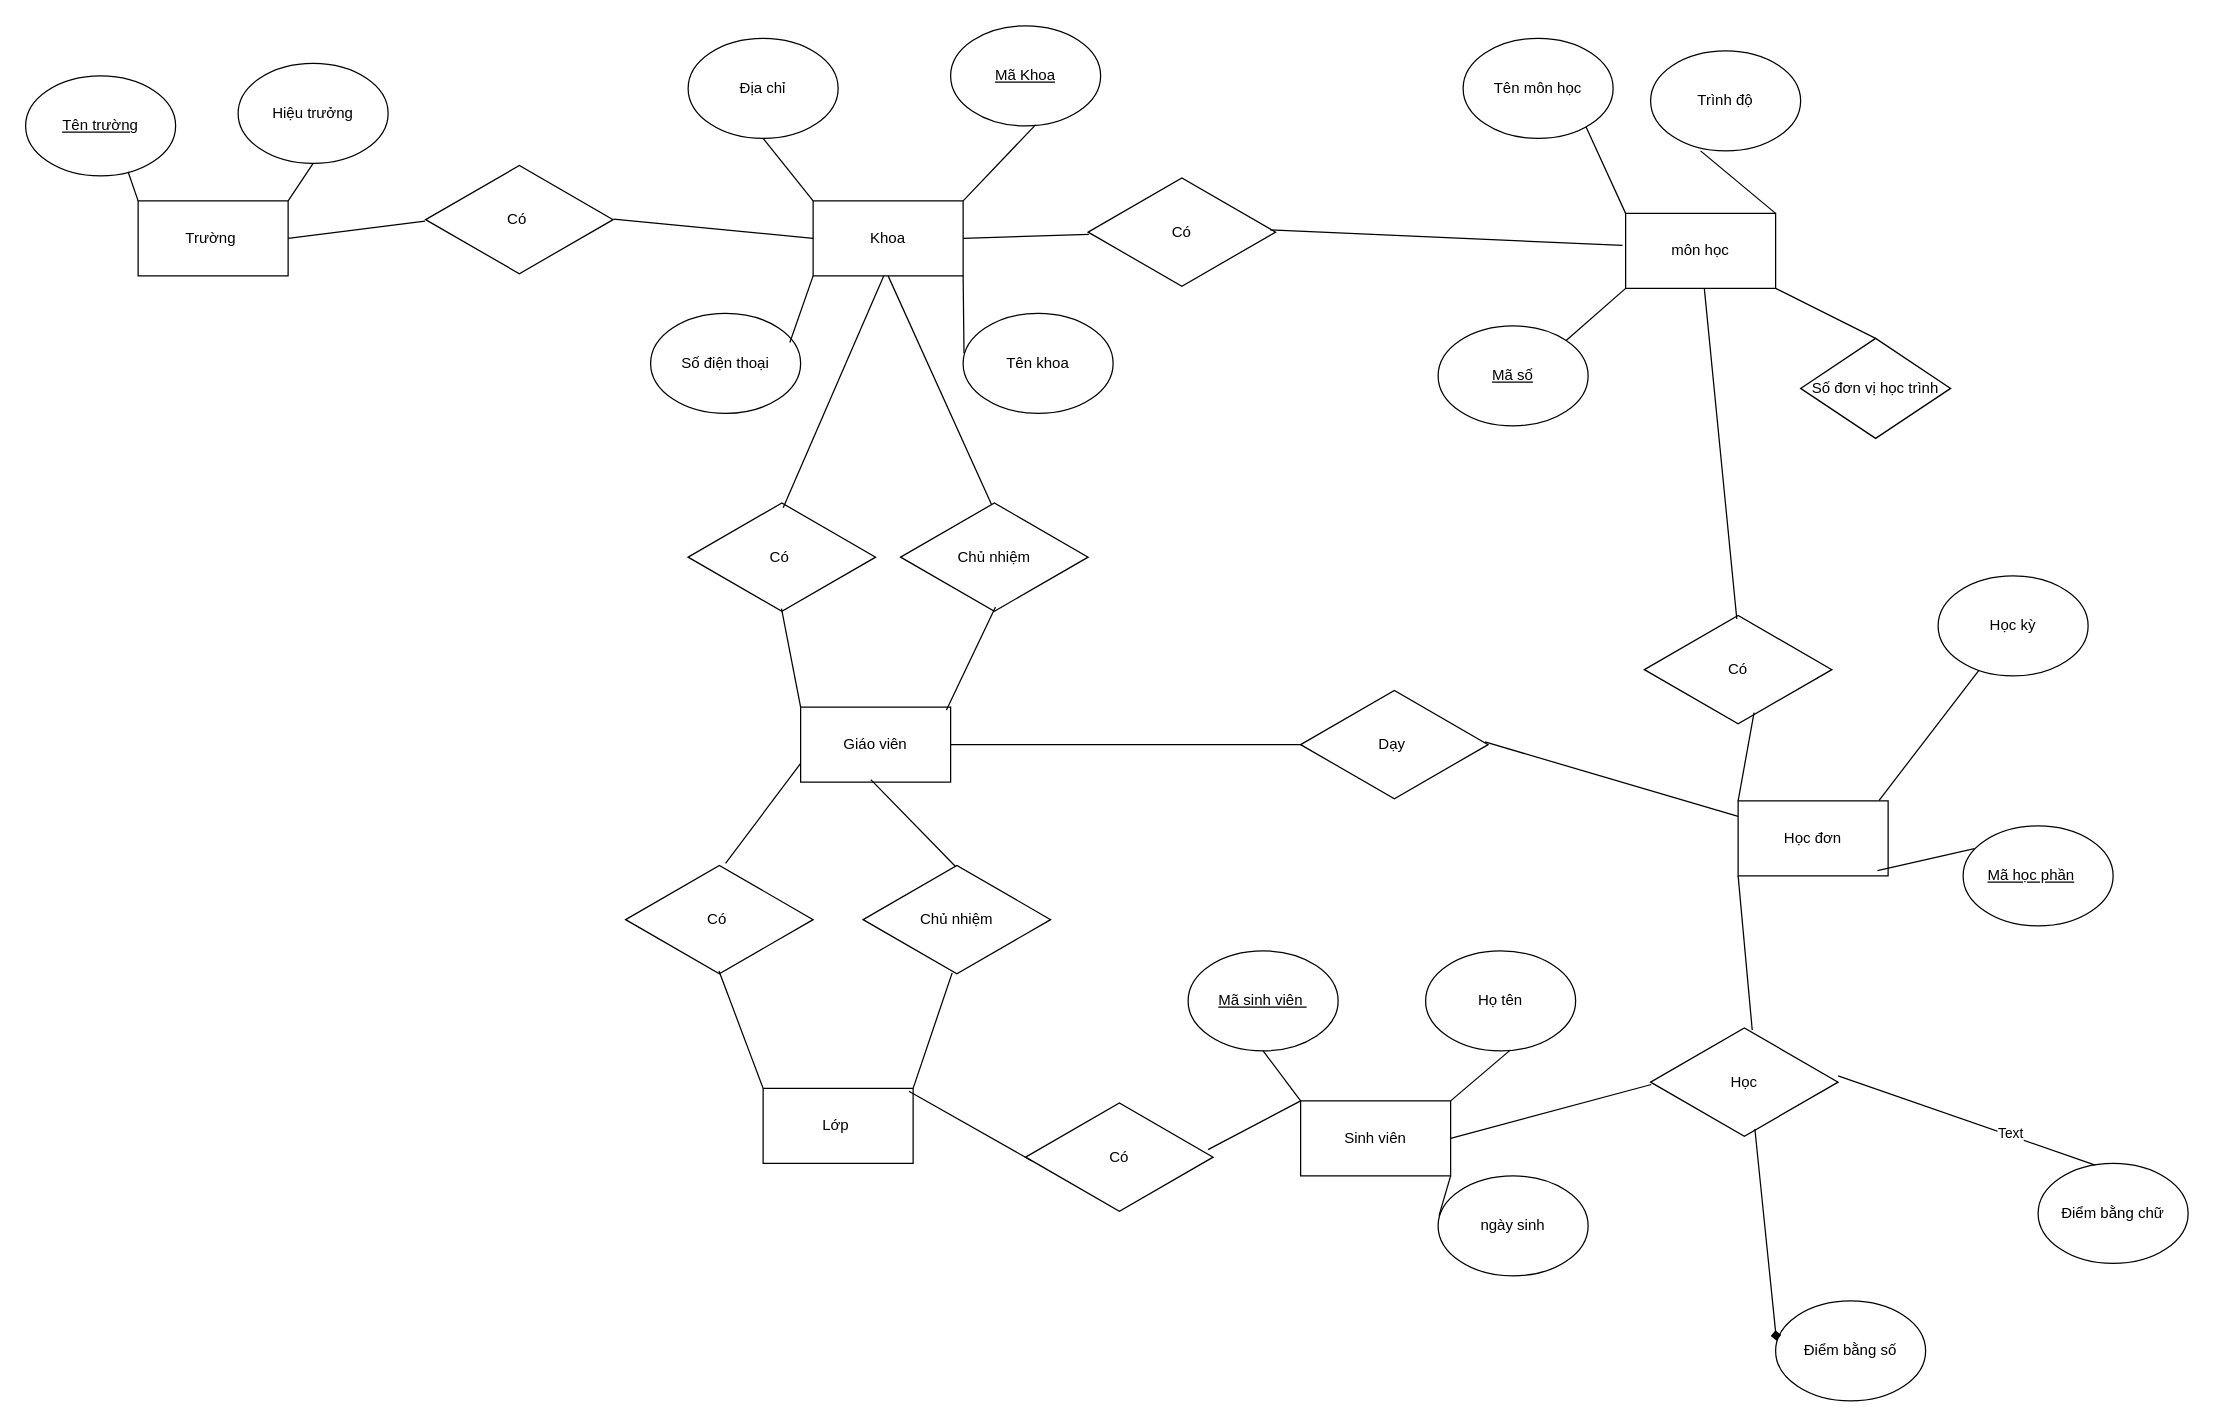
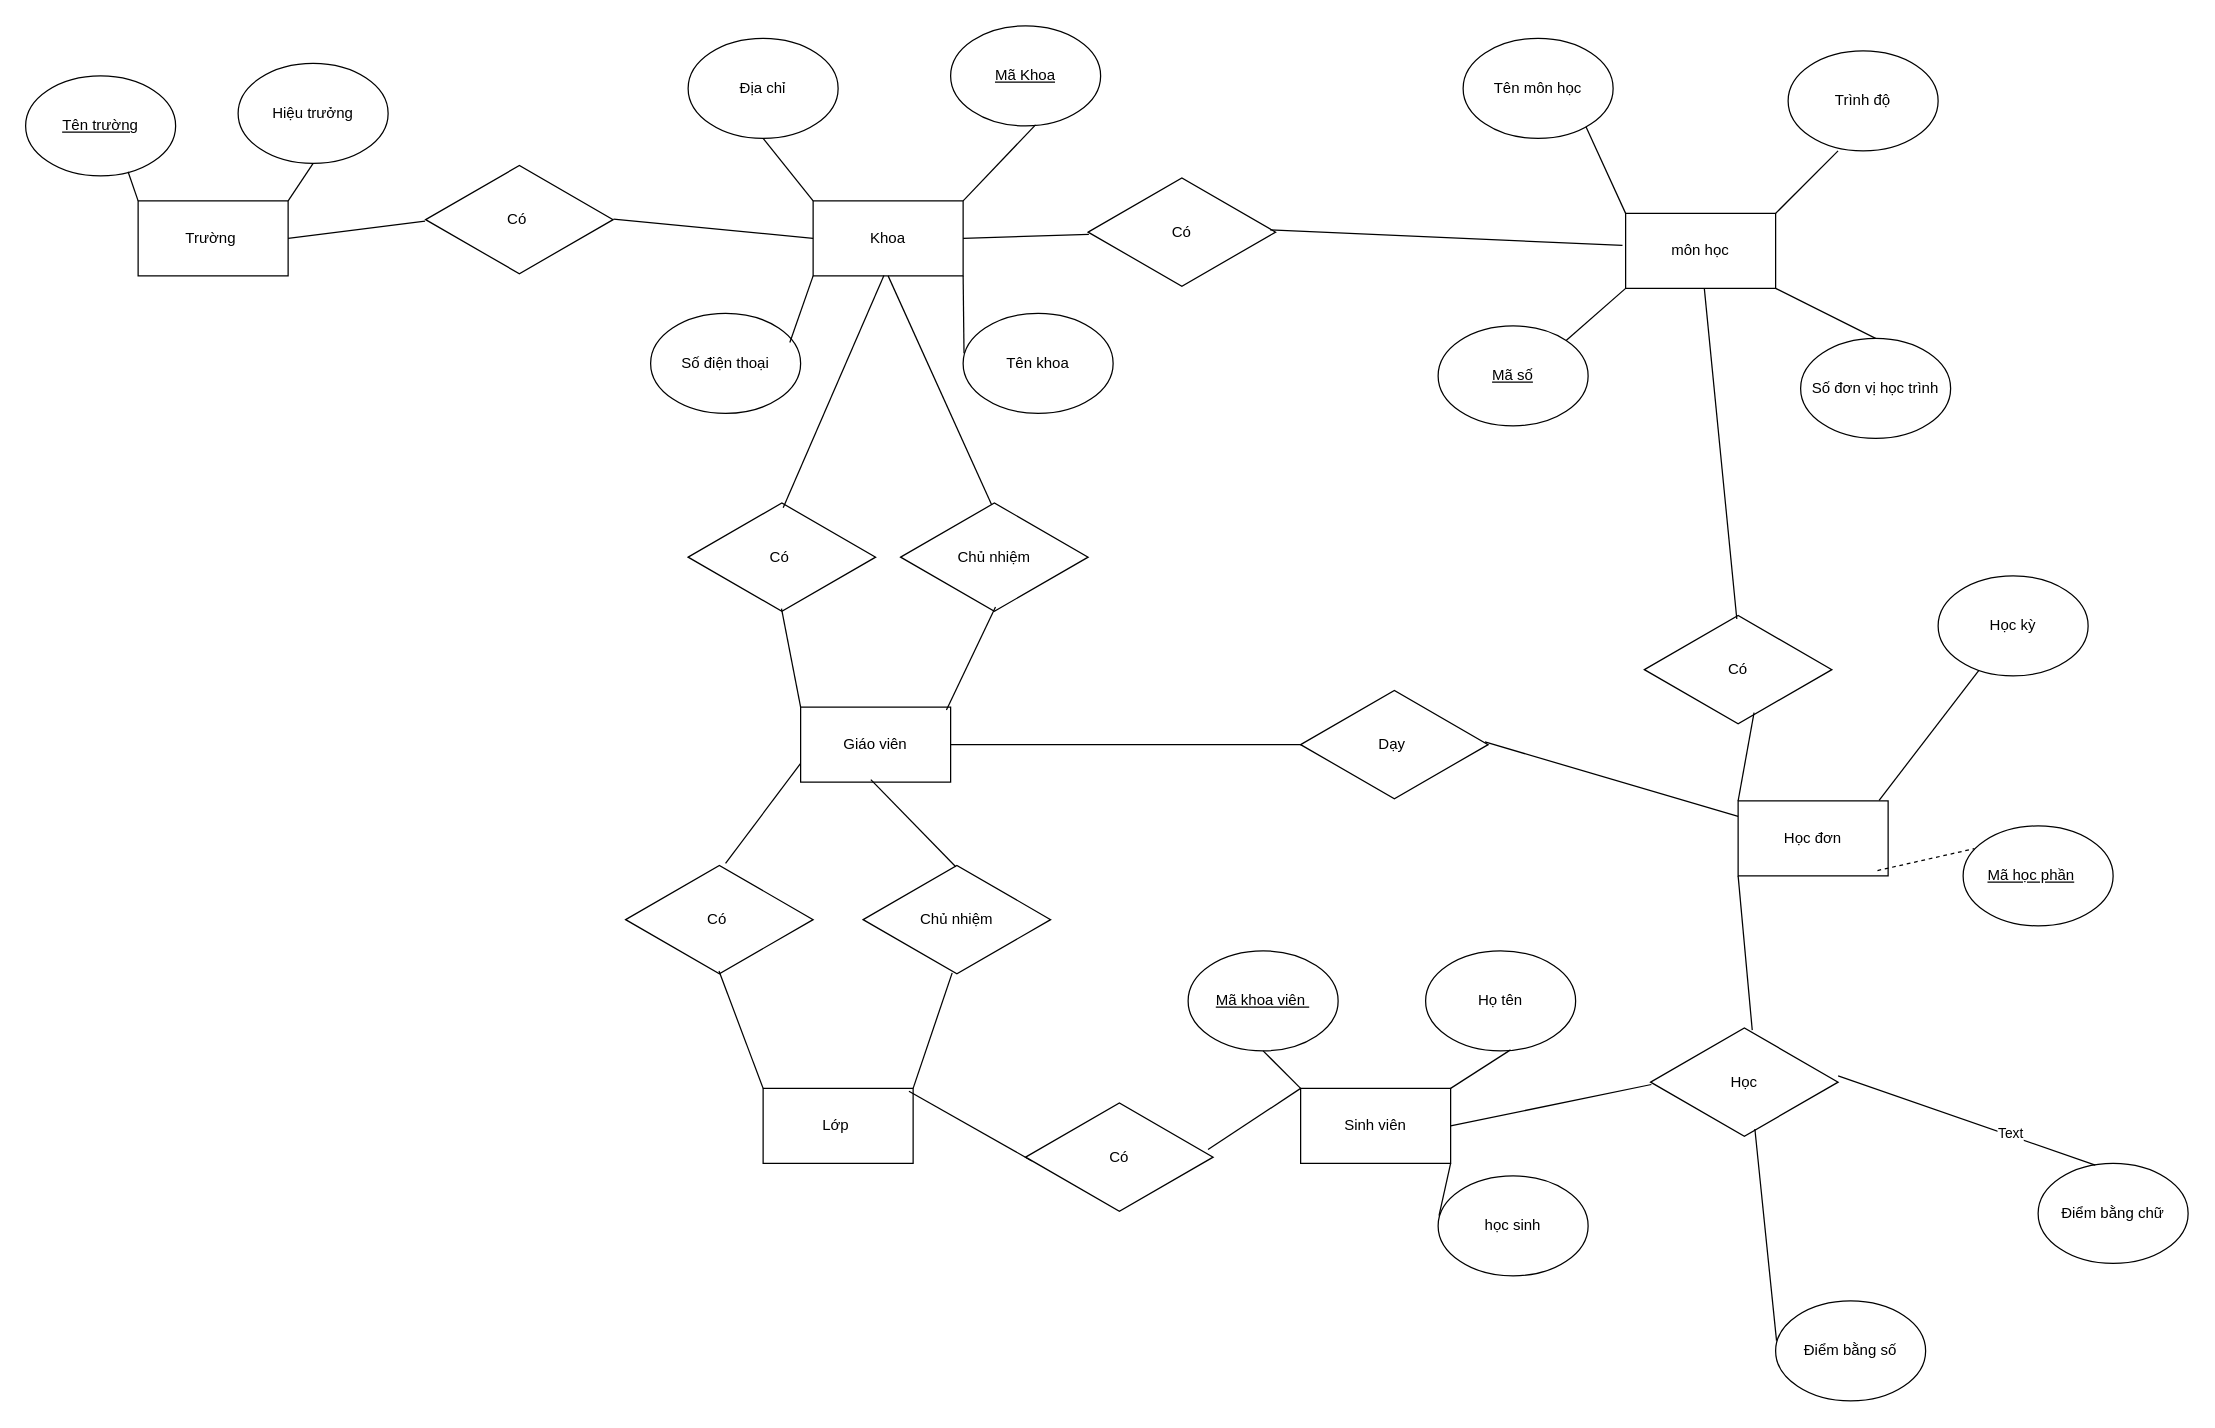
(1726, 101) -> (1863, 101)
(1876, 388) -> (1876, 388)
(1926, 859) -> (1926, 859)
(1263, 1001) -> (1263, 1001)
(1376, 1138) -> (1376, 1126)
(1513, 1226) -> (1513, 1226)
(1775, 1330) -> (1776, 1334)
